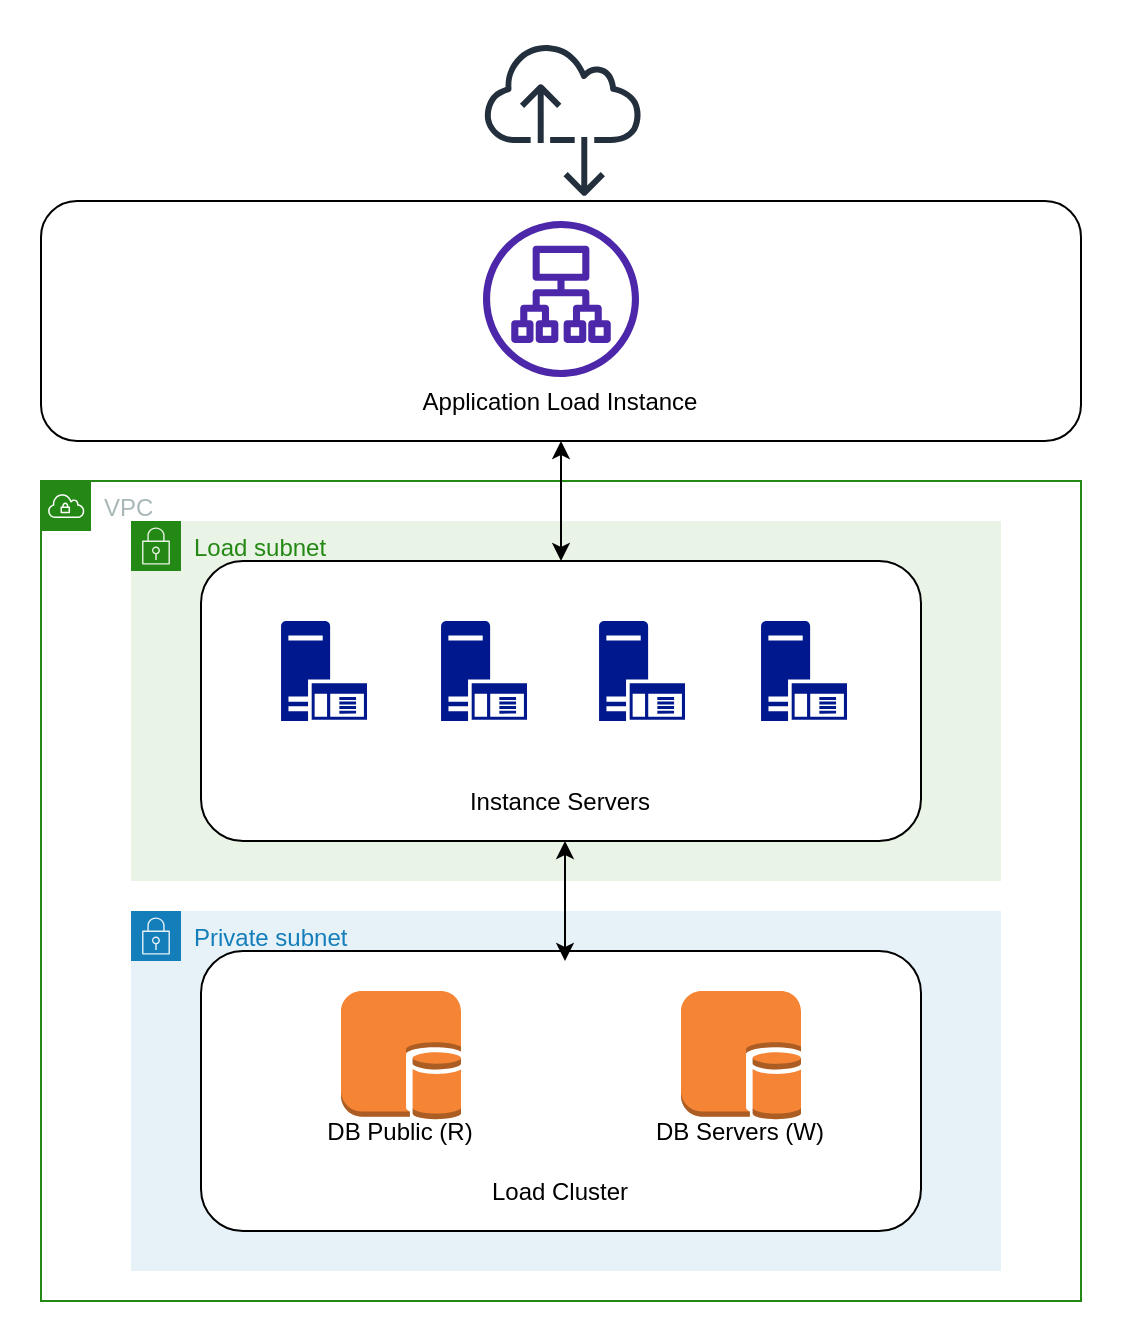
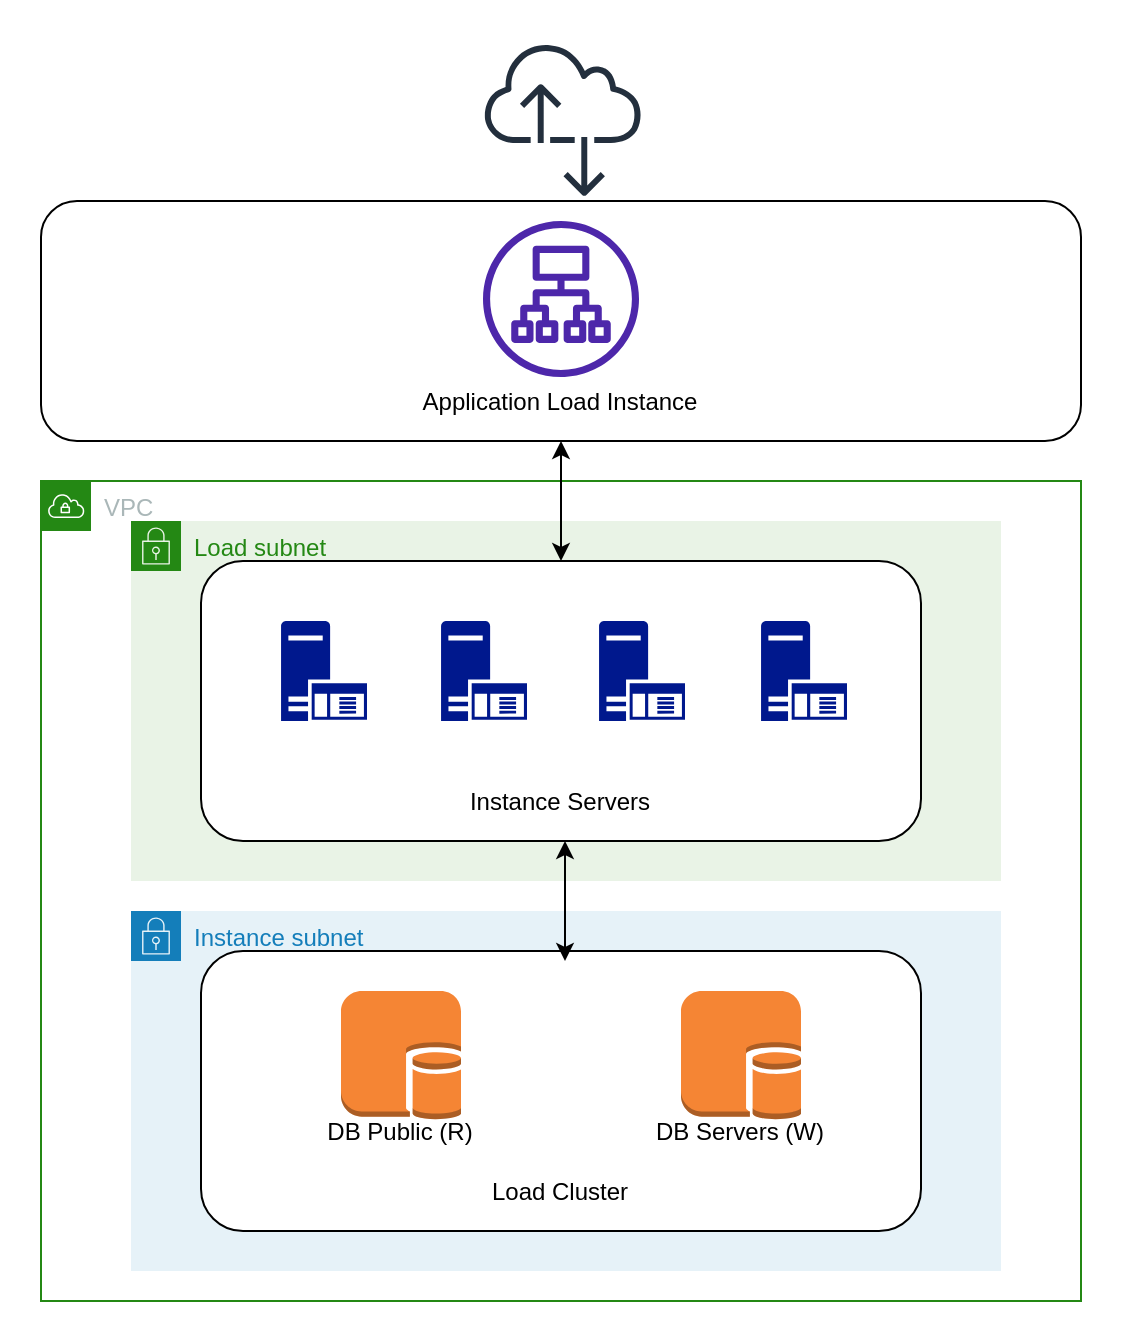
(283, 939) -> (293, 939)
